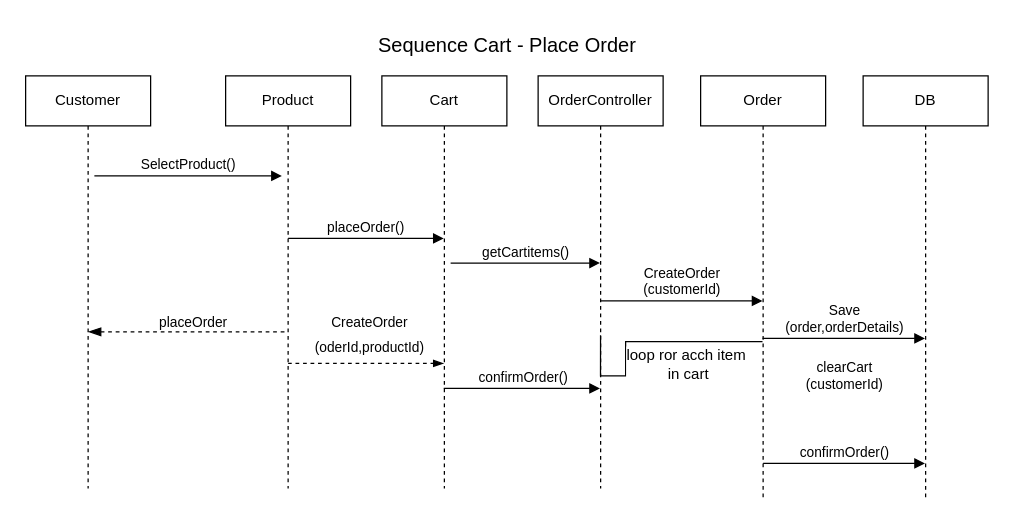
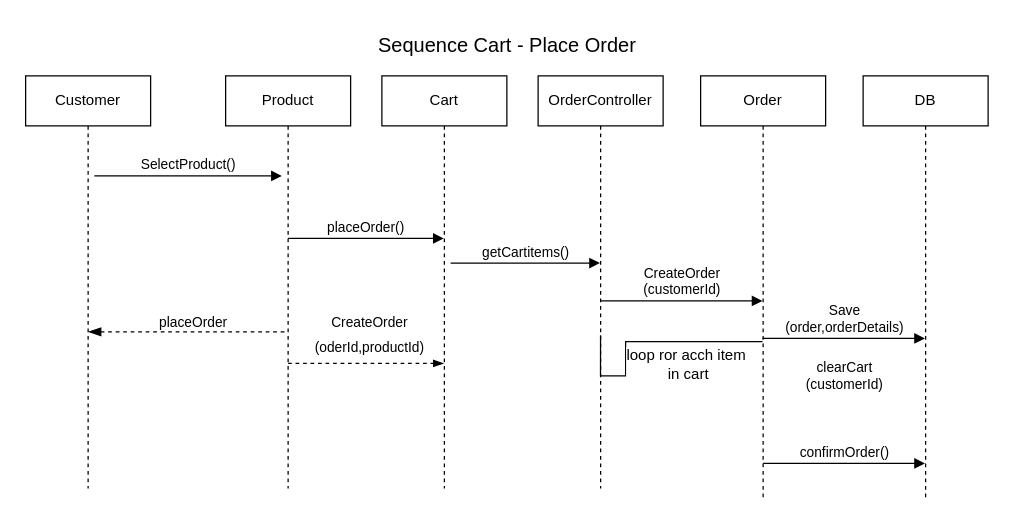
(519, 388) -> none
